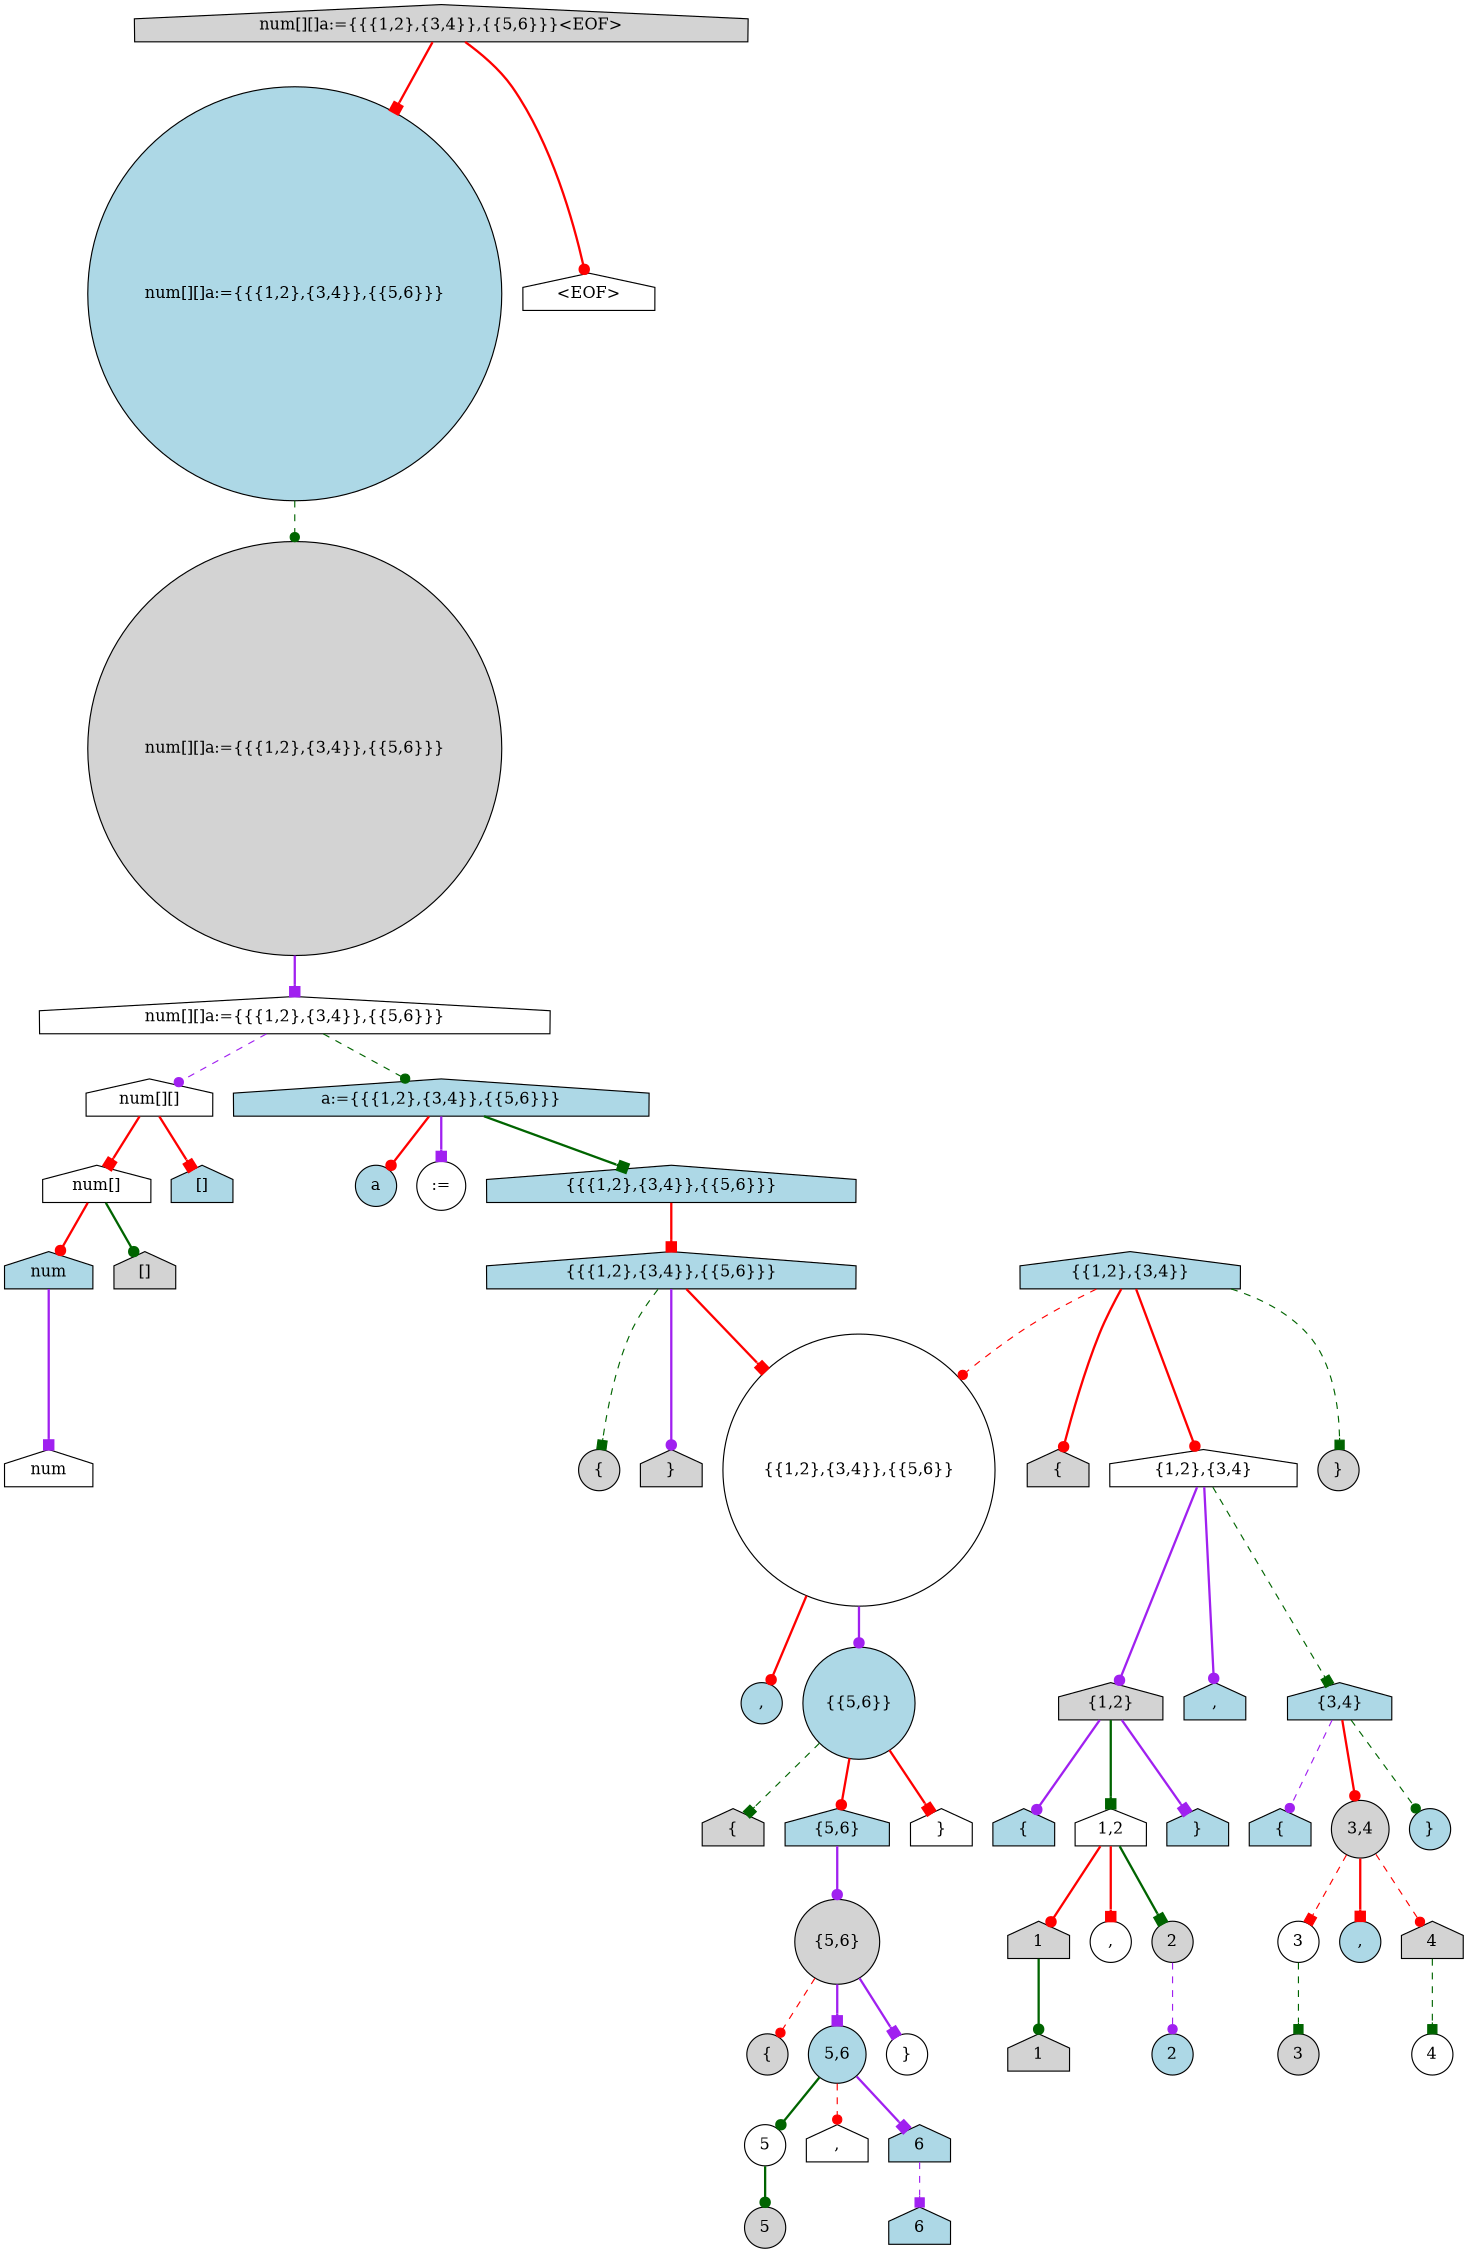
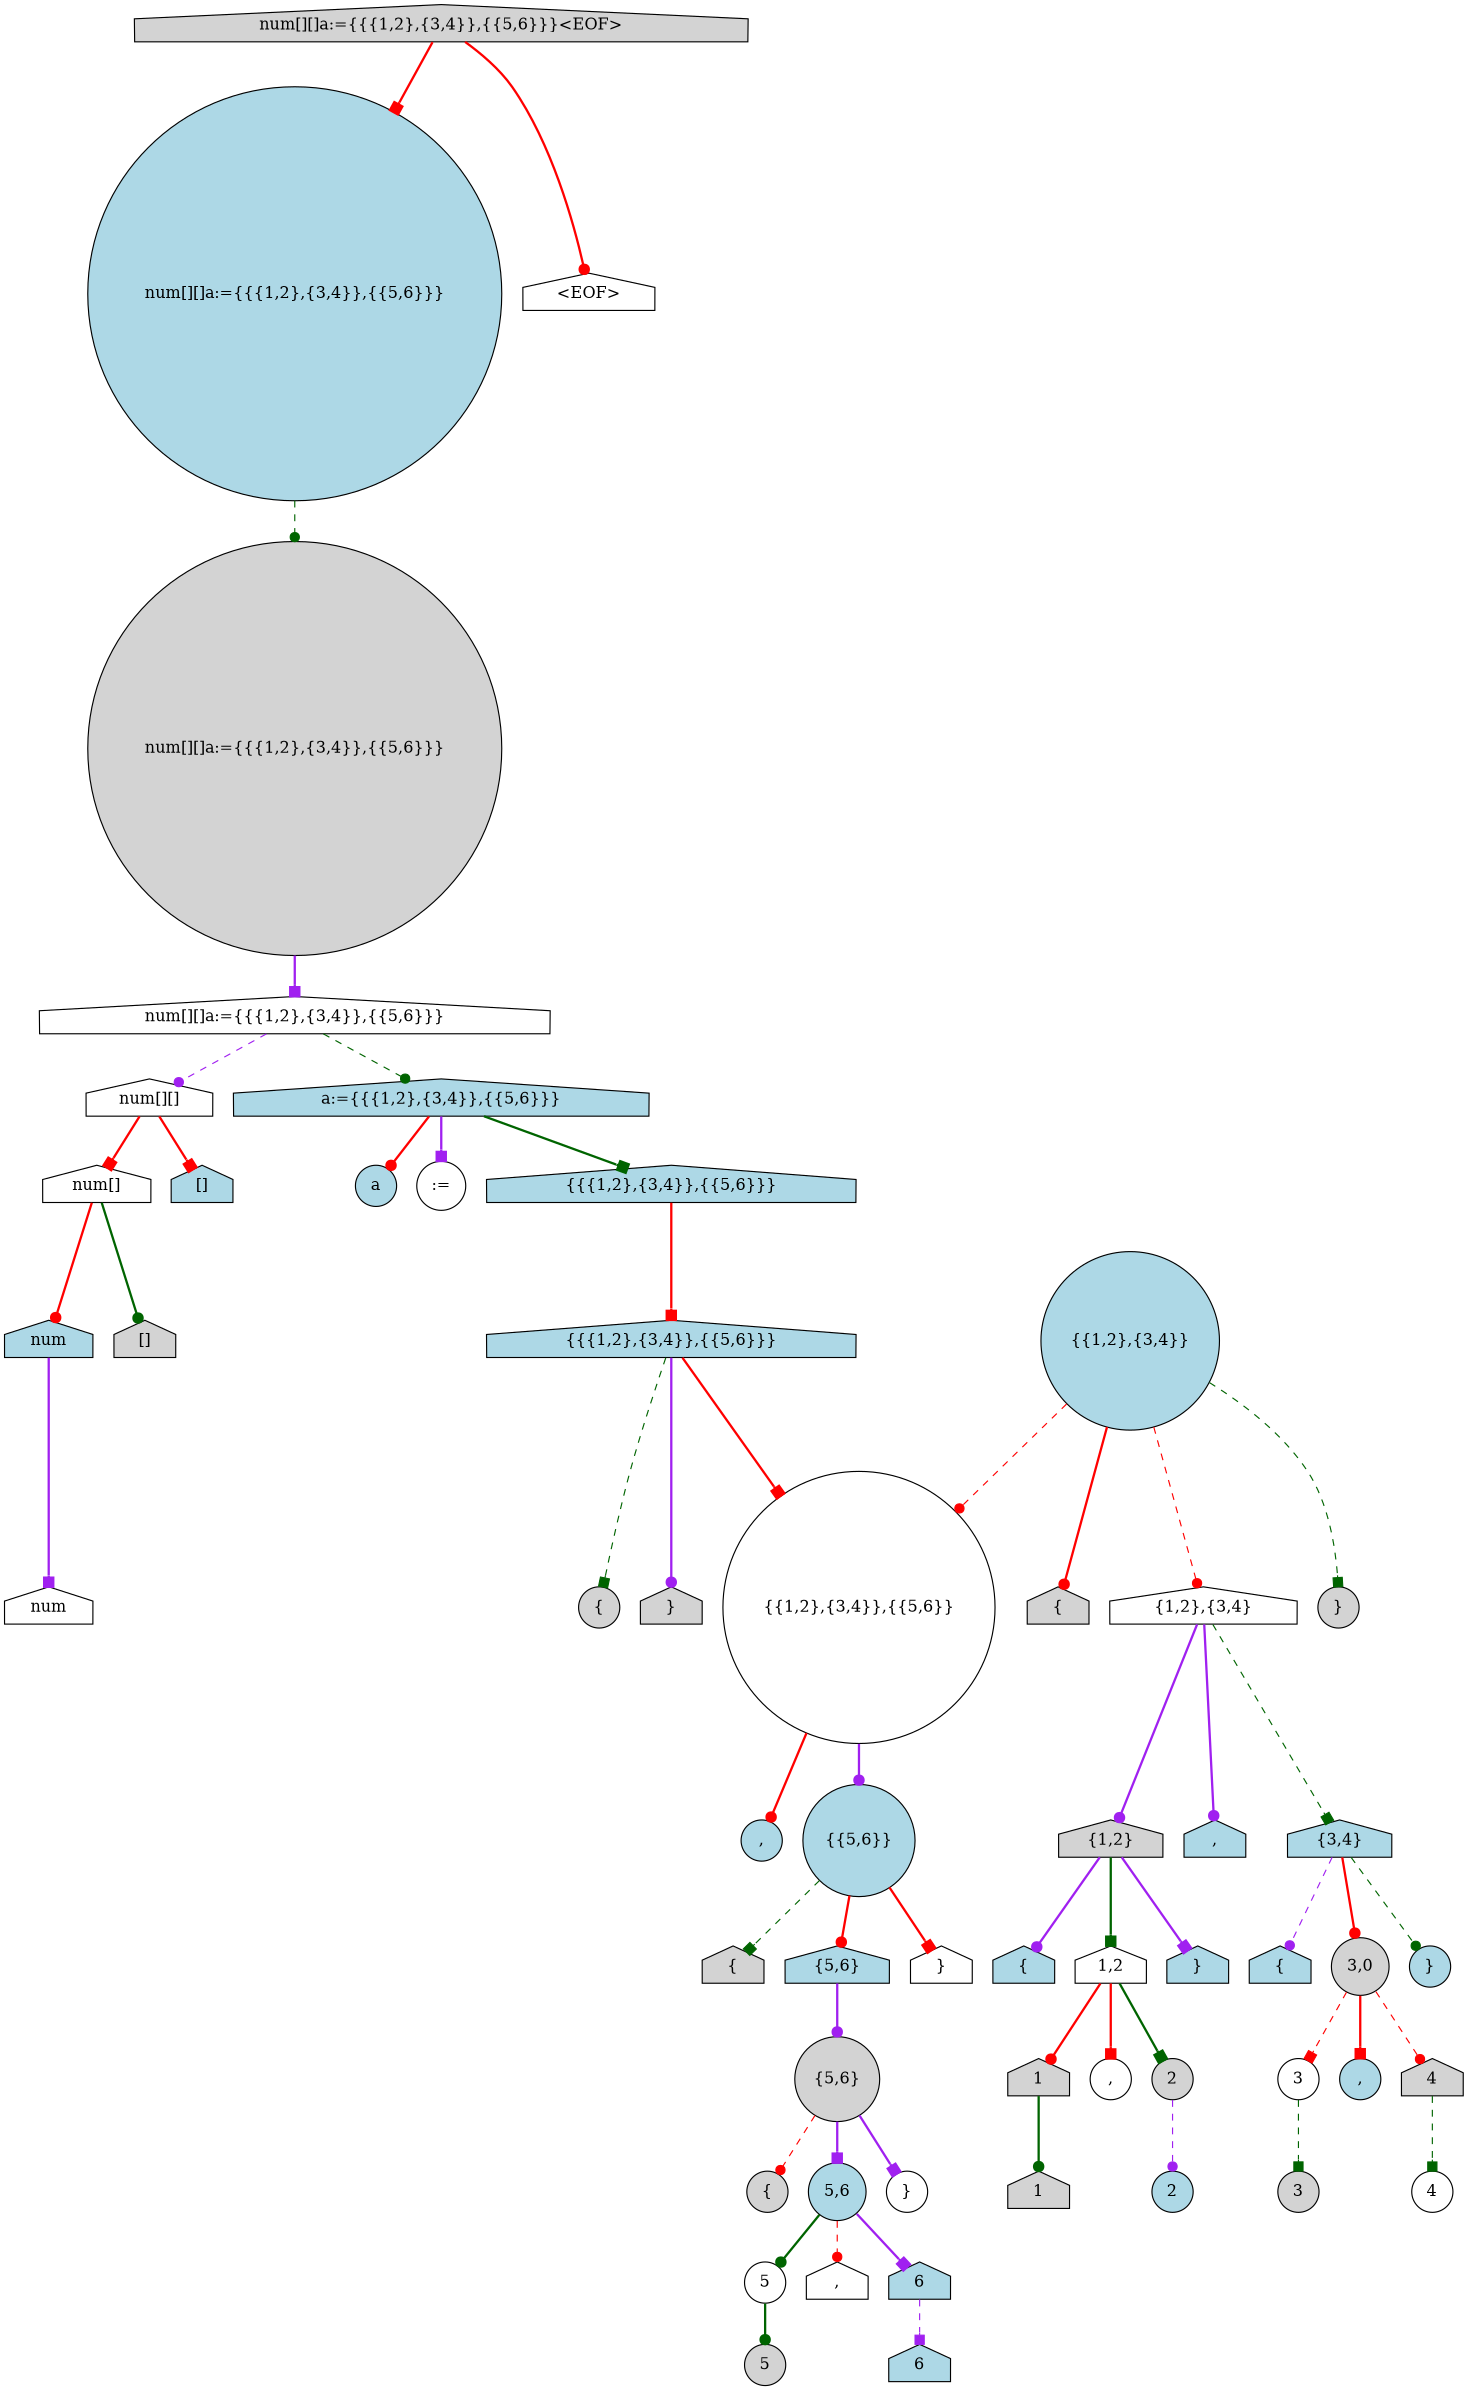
(1130, 1272) -> (1130, 1341)
(1165, 1365) -> (1175, 1503)
(1360, 1829) -> (1360, 1967)
